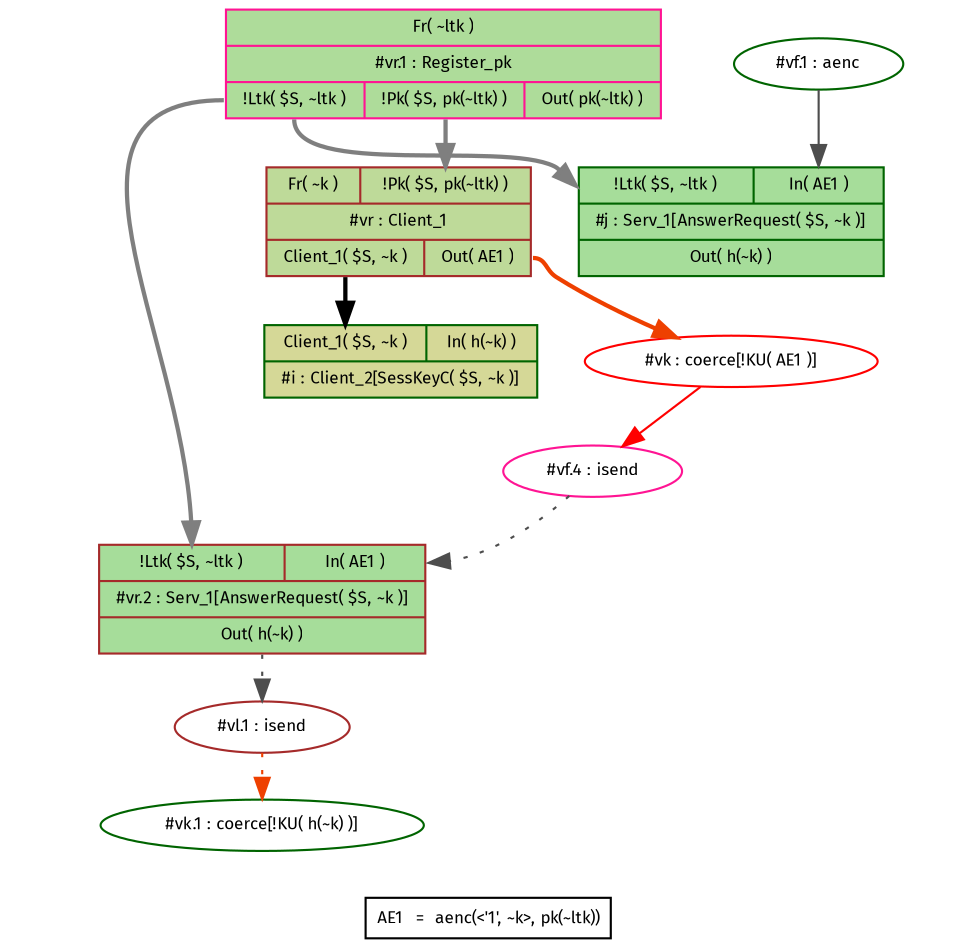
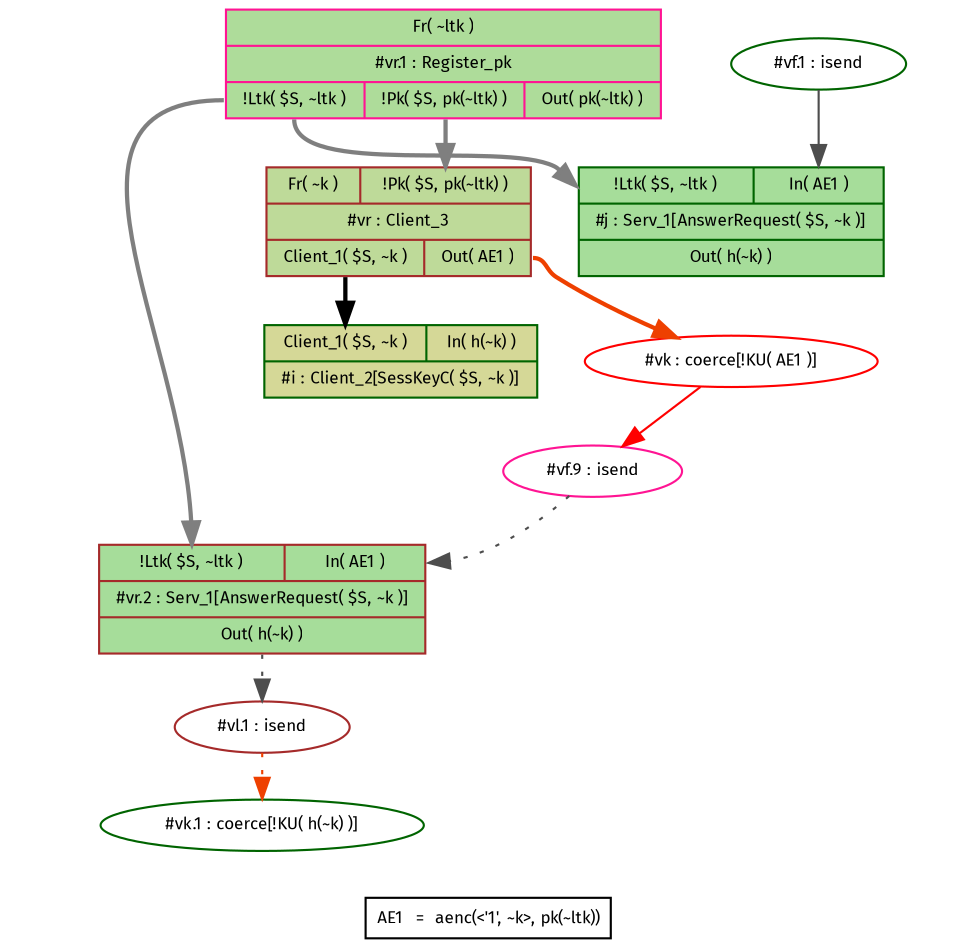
(819, 64) -> (819, 64)
(399, 221) -> (399, 221)
(593, 471) -> (593, 471)
